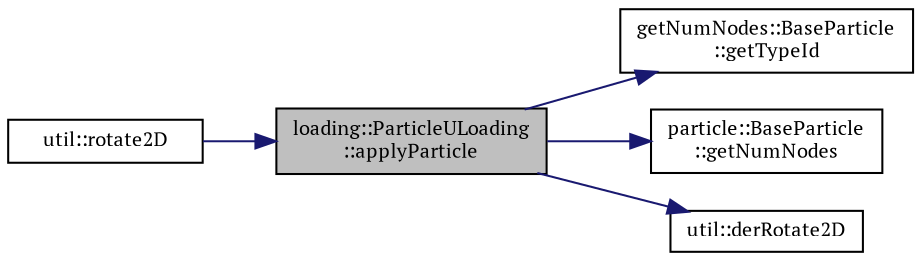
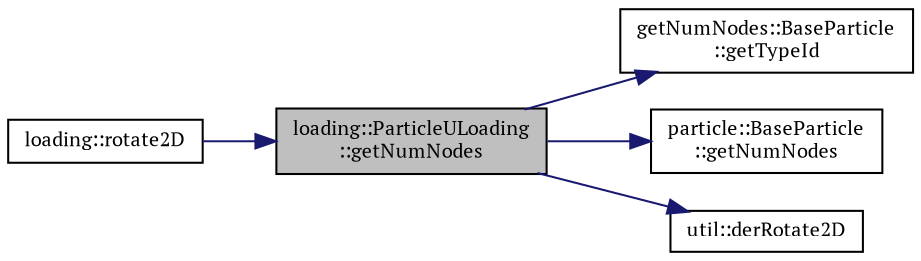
(105, 141) -> (105, 141)
(411, 141) -> (411, 141)
